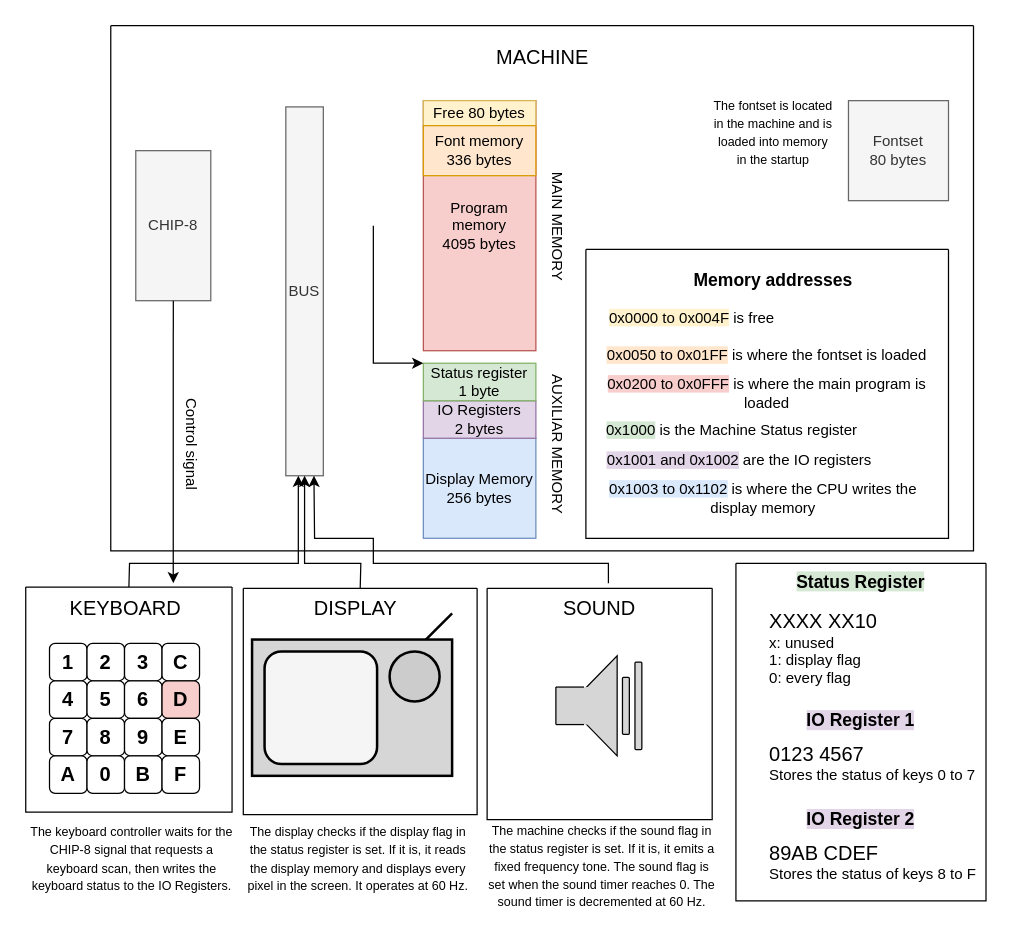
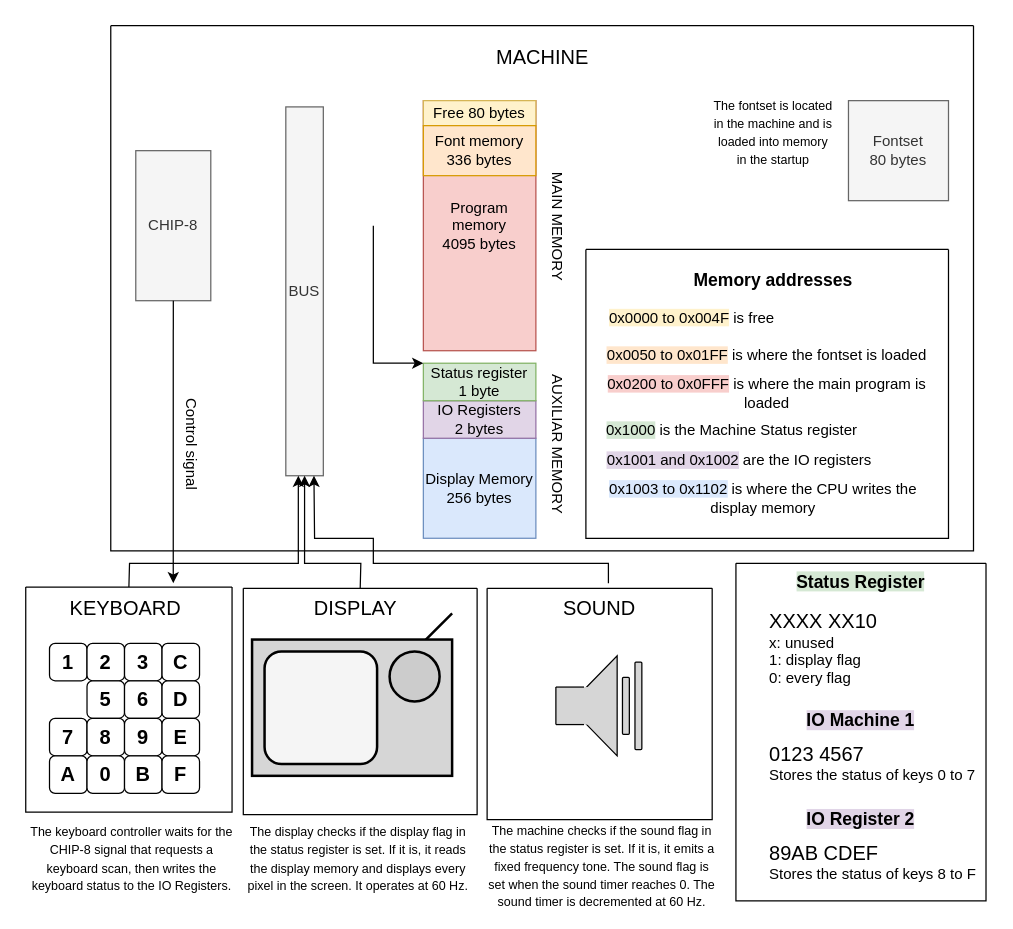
(68, 699) -> none
(181, 699) -> (181, 699)
(861, 721) -> (861, 721)
